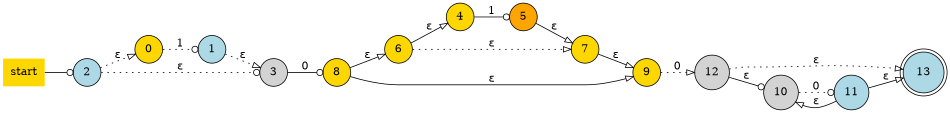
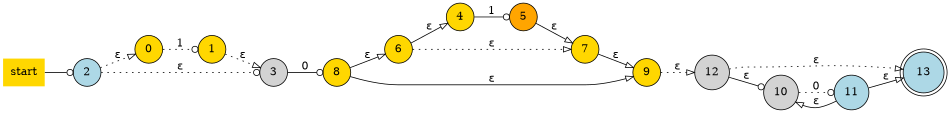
(212, 49) -> (212, 49)
(678, 67) -> (678, 67)
